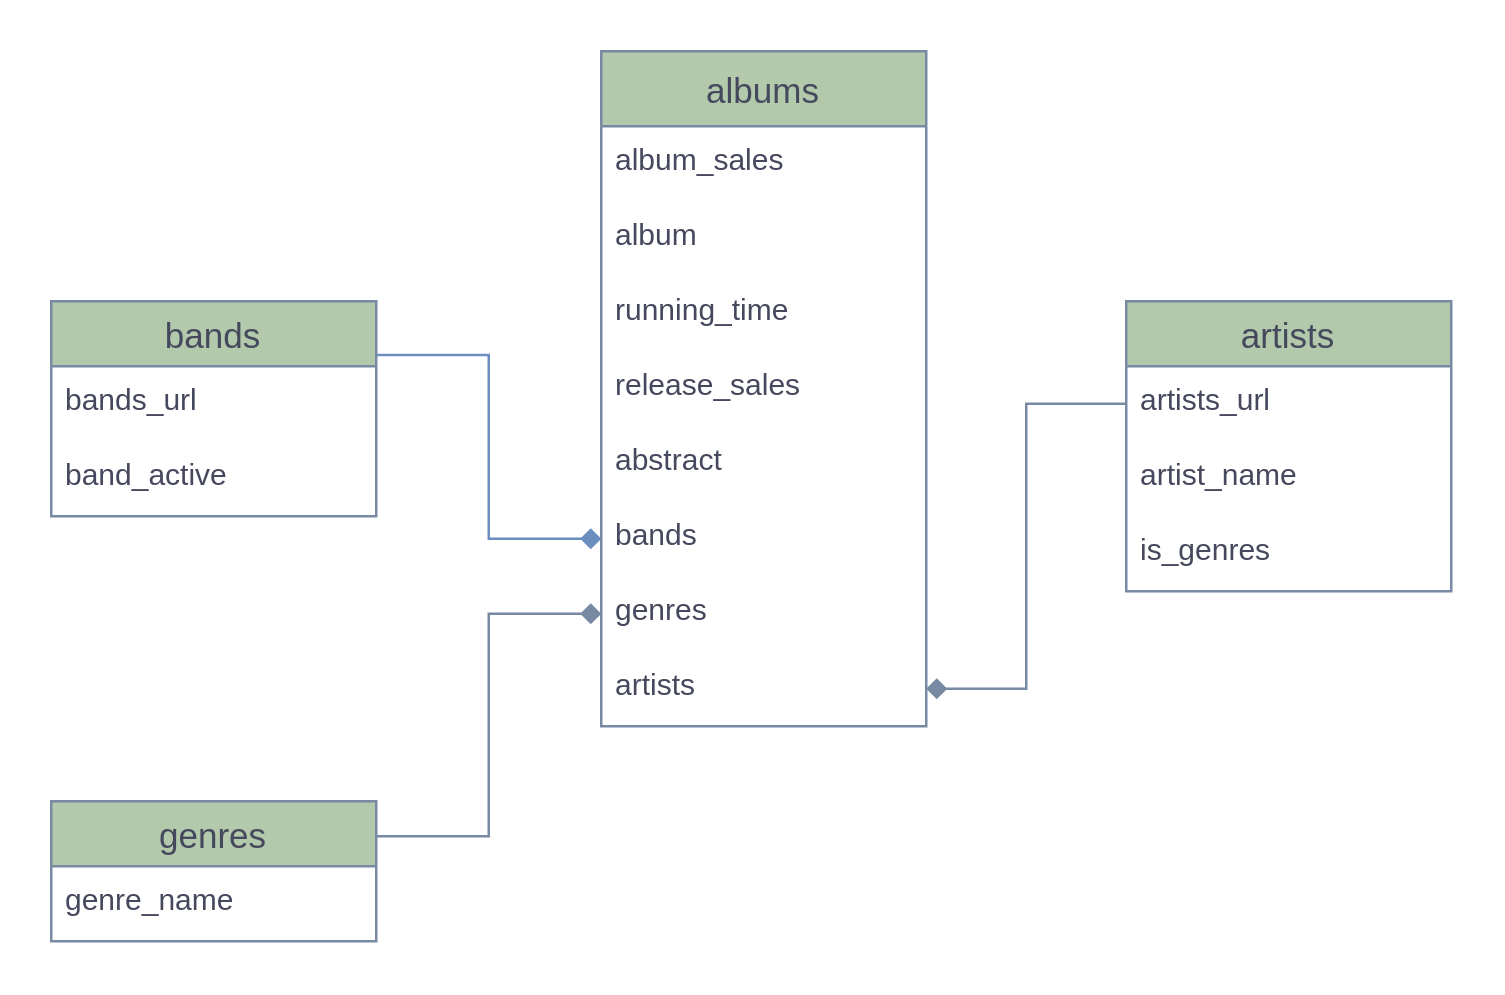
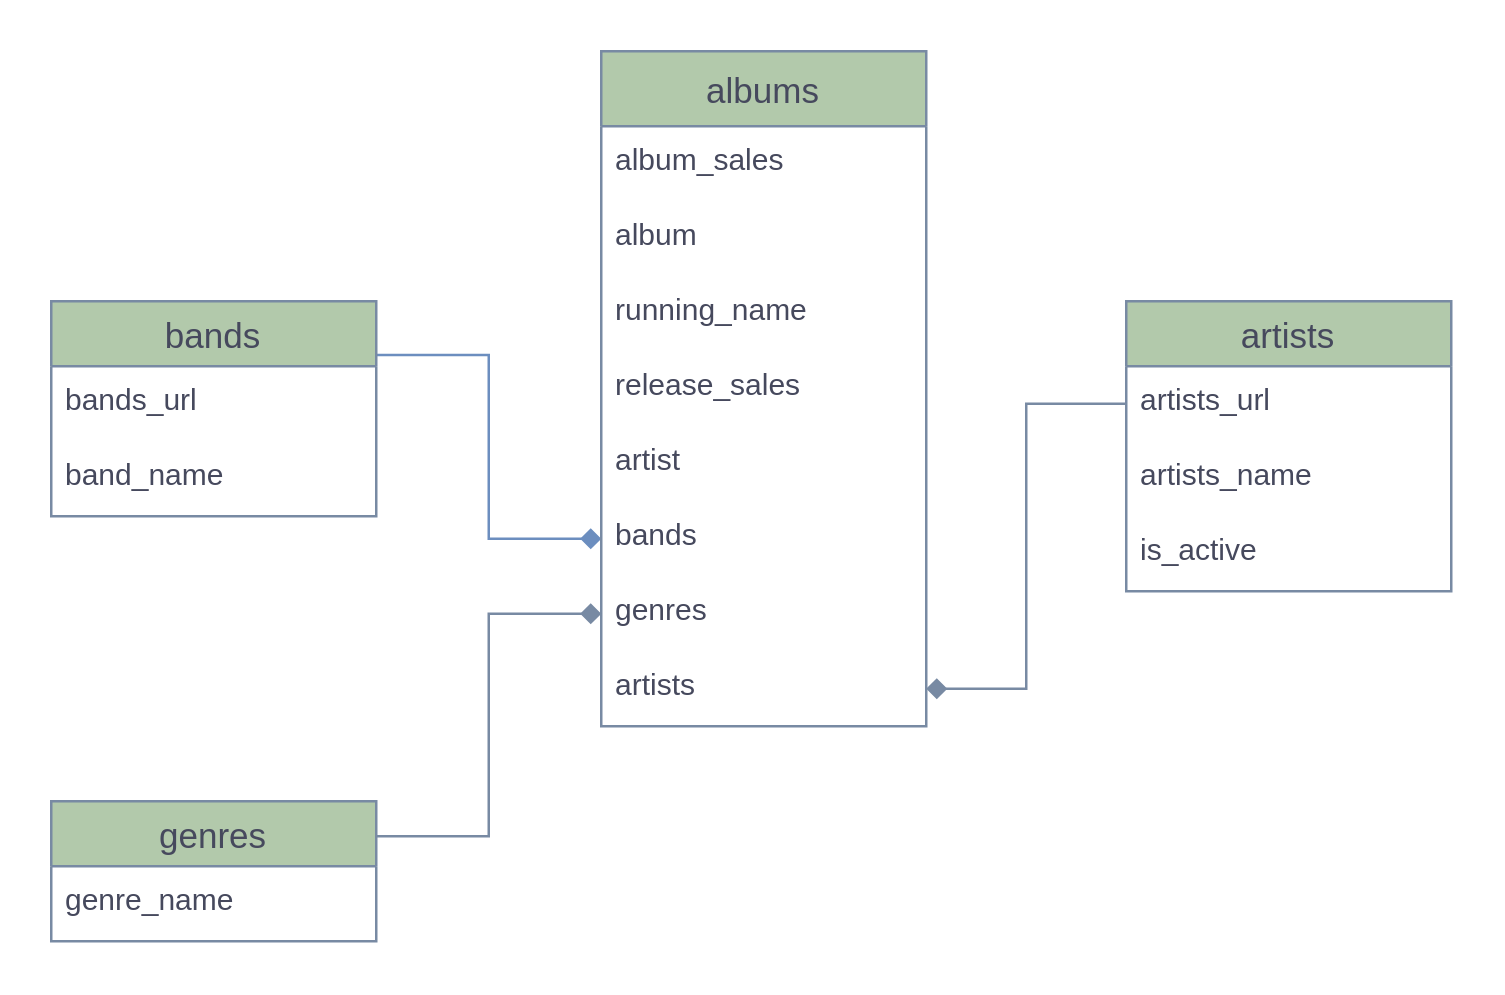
(708, 310) -> (712, 310)
(682, 460) -> (662, 460)
(154, 475) -> (141, 475)
(1229, 475) -> (1237, 475)
(1212, 550) -> (1208, 550)
